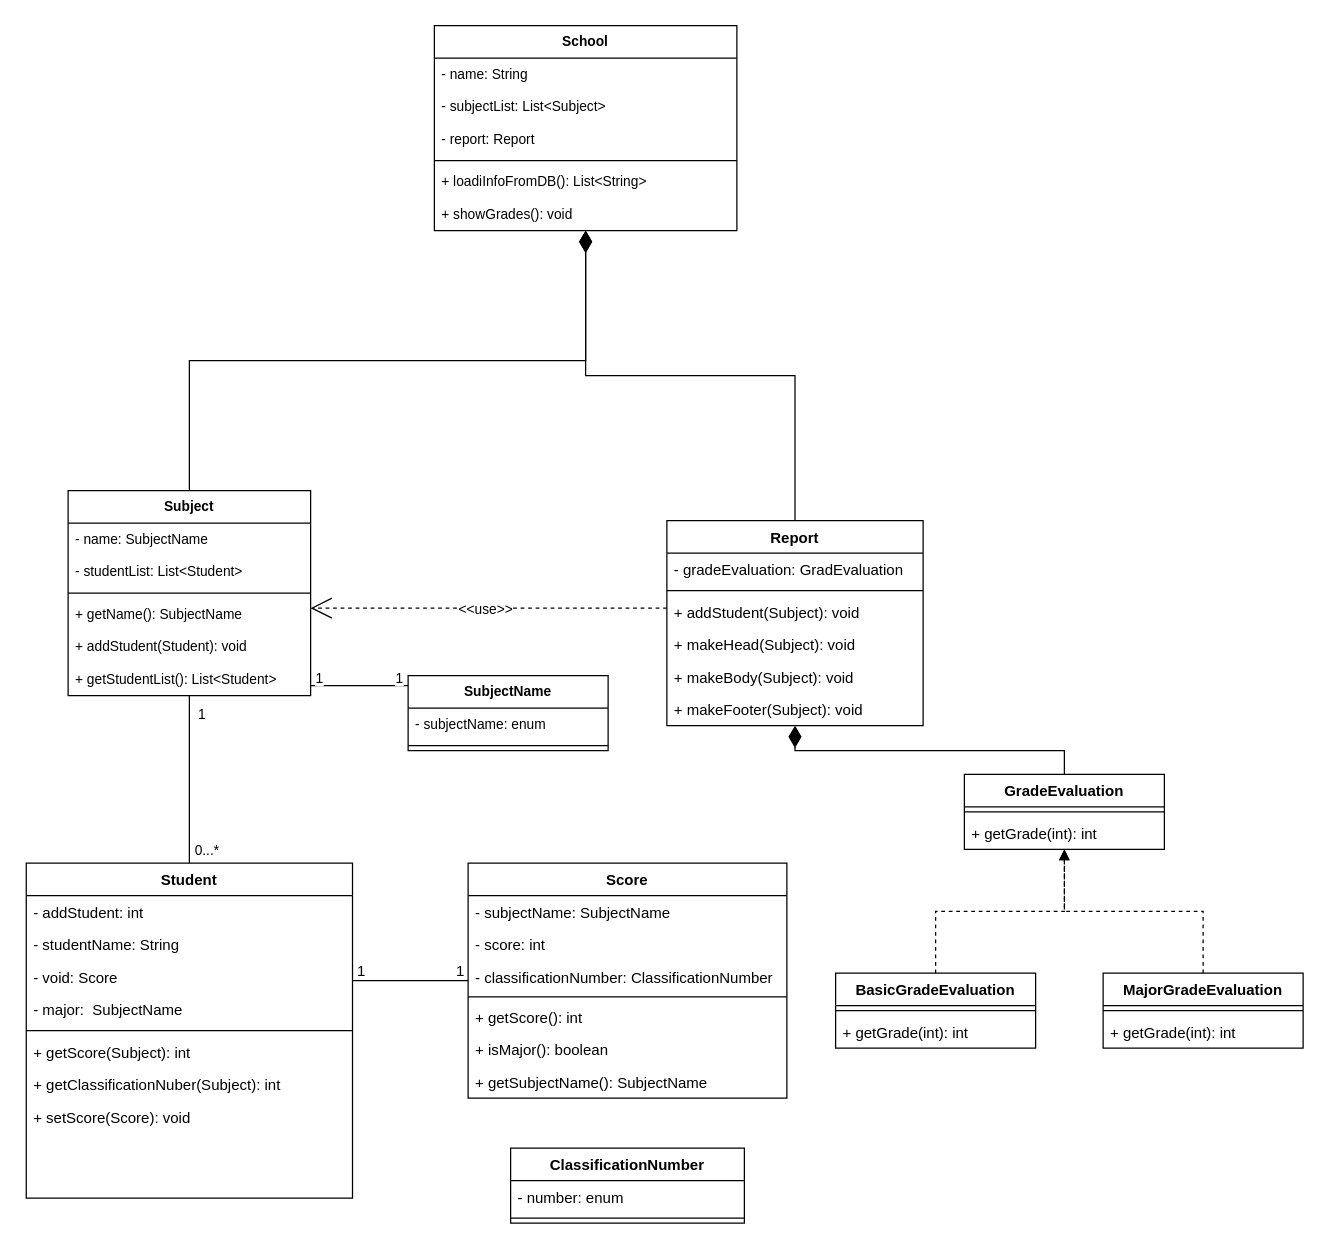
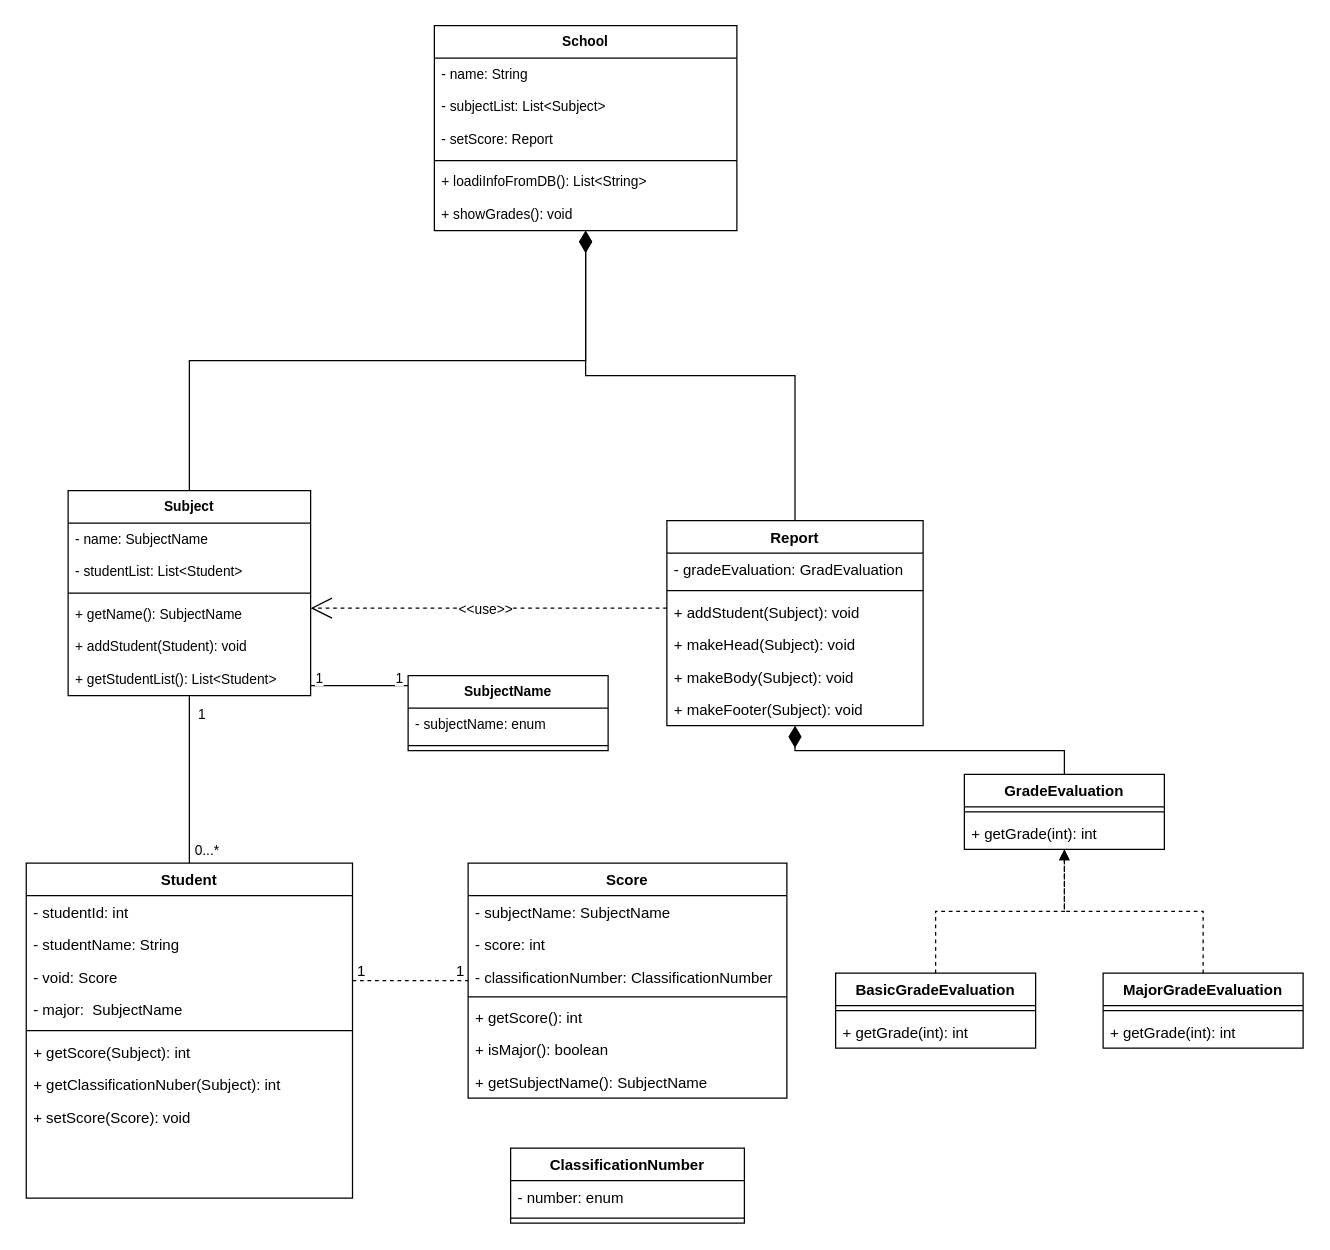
(497, 139) -> (505, 139)
(97, 913) -> (93, 913)
(409, 981) -> (409, 981)
